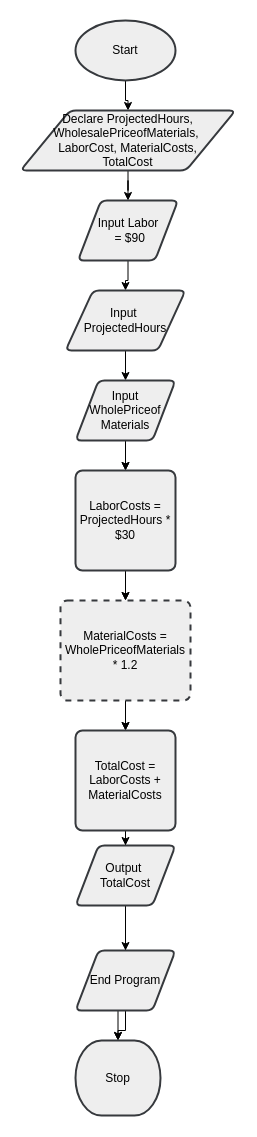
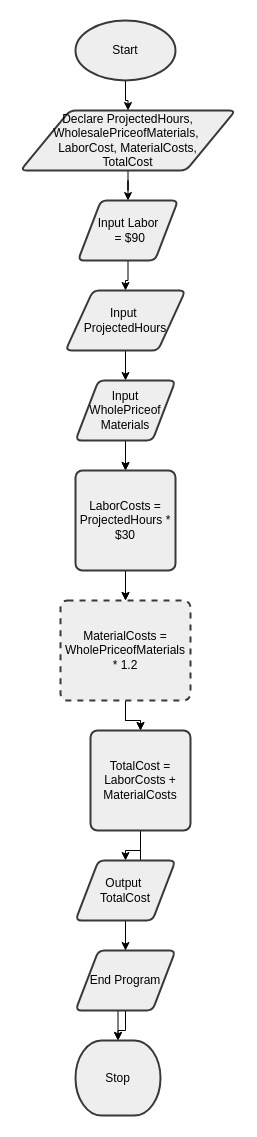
(126, 781) -> (141, 781)
(126, 876) -> (126, 891)
